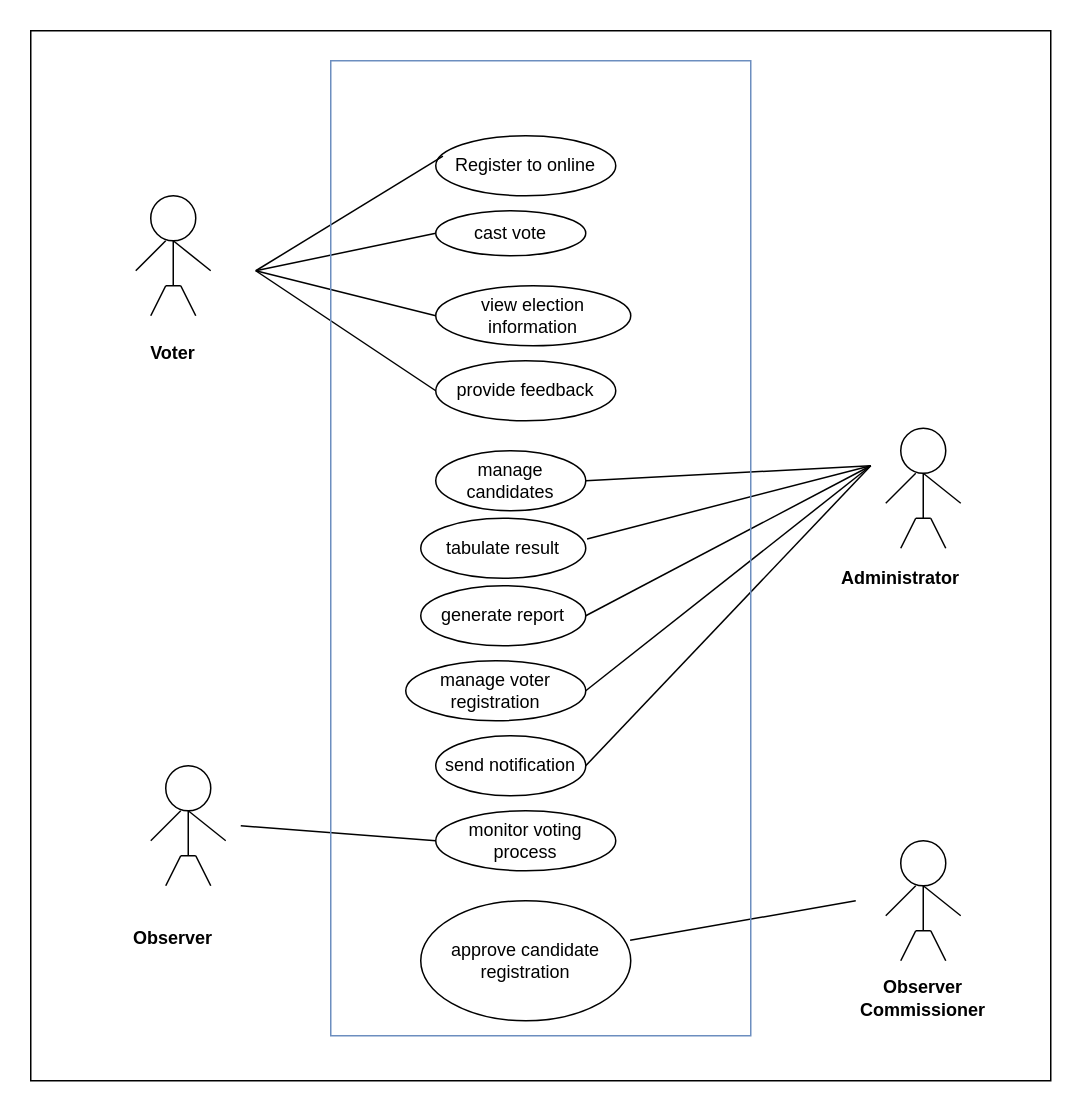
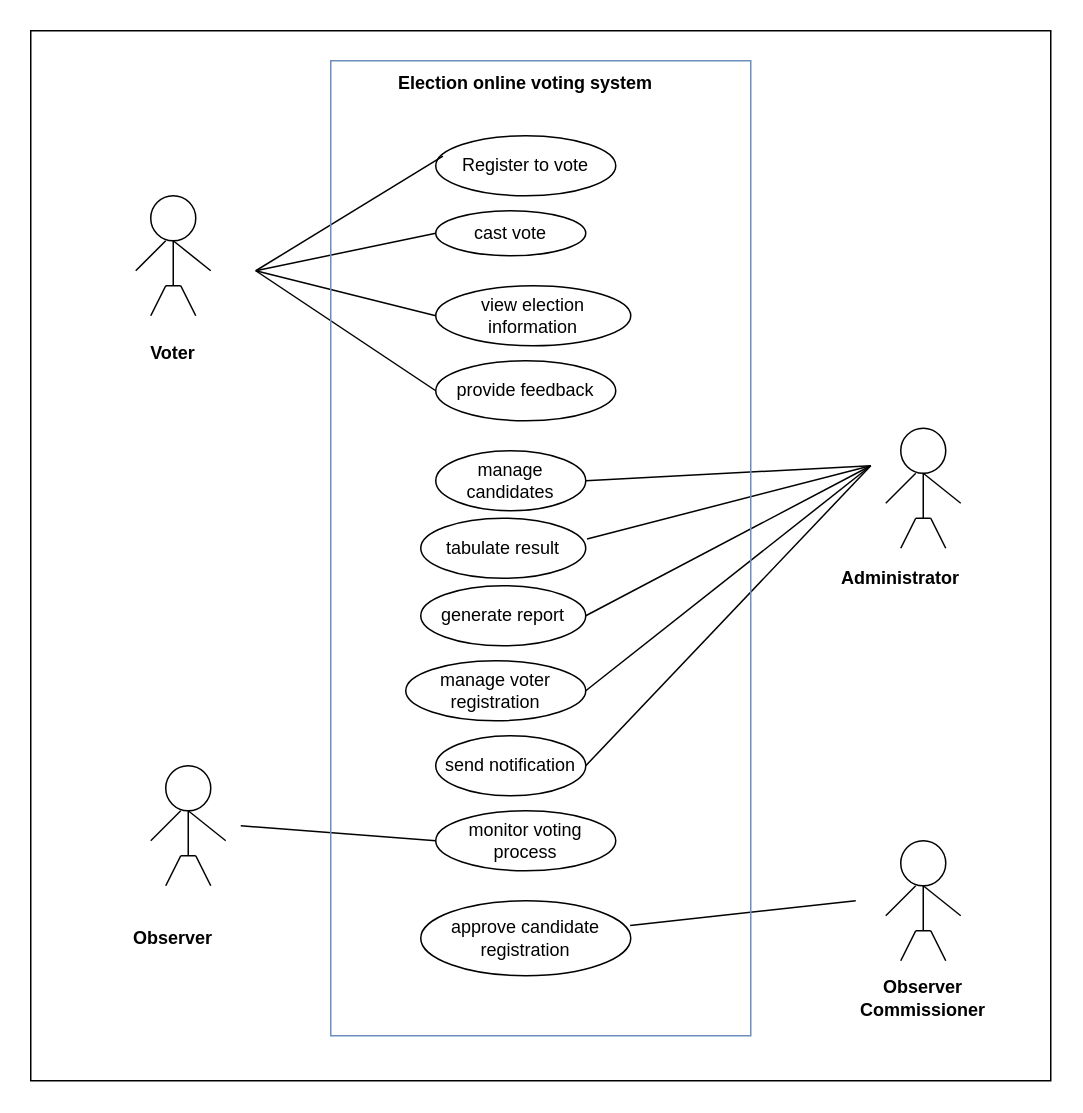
none -> (526, 83)
(526, 166) -> (526, 166)
(526, 961) -> (526, 938)
